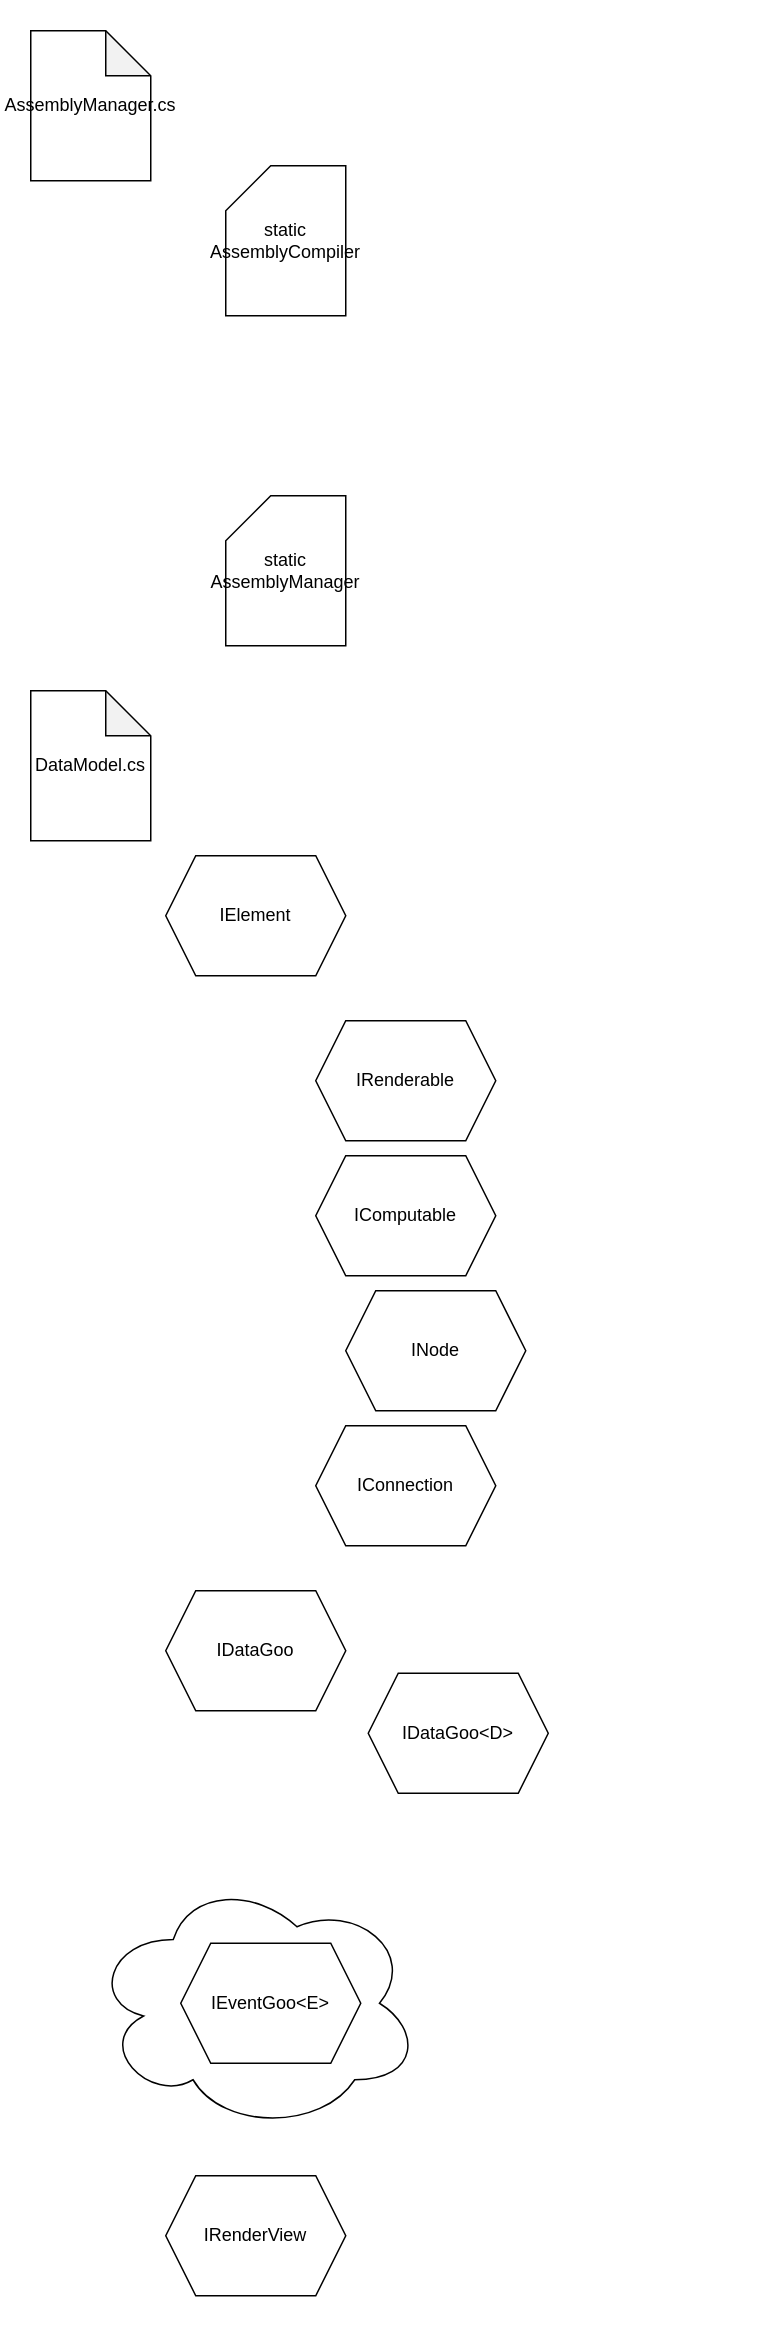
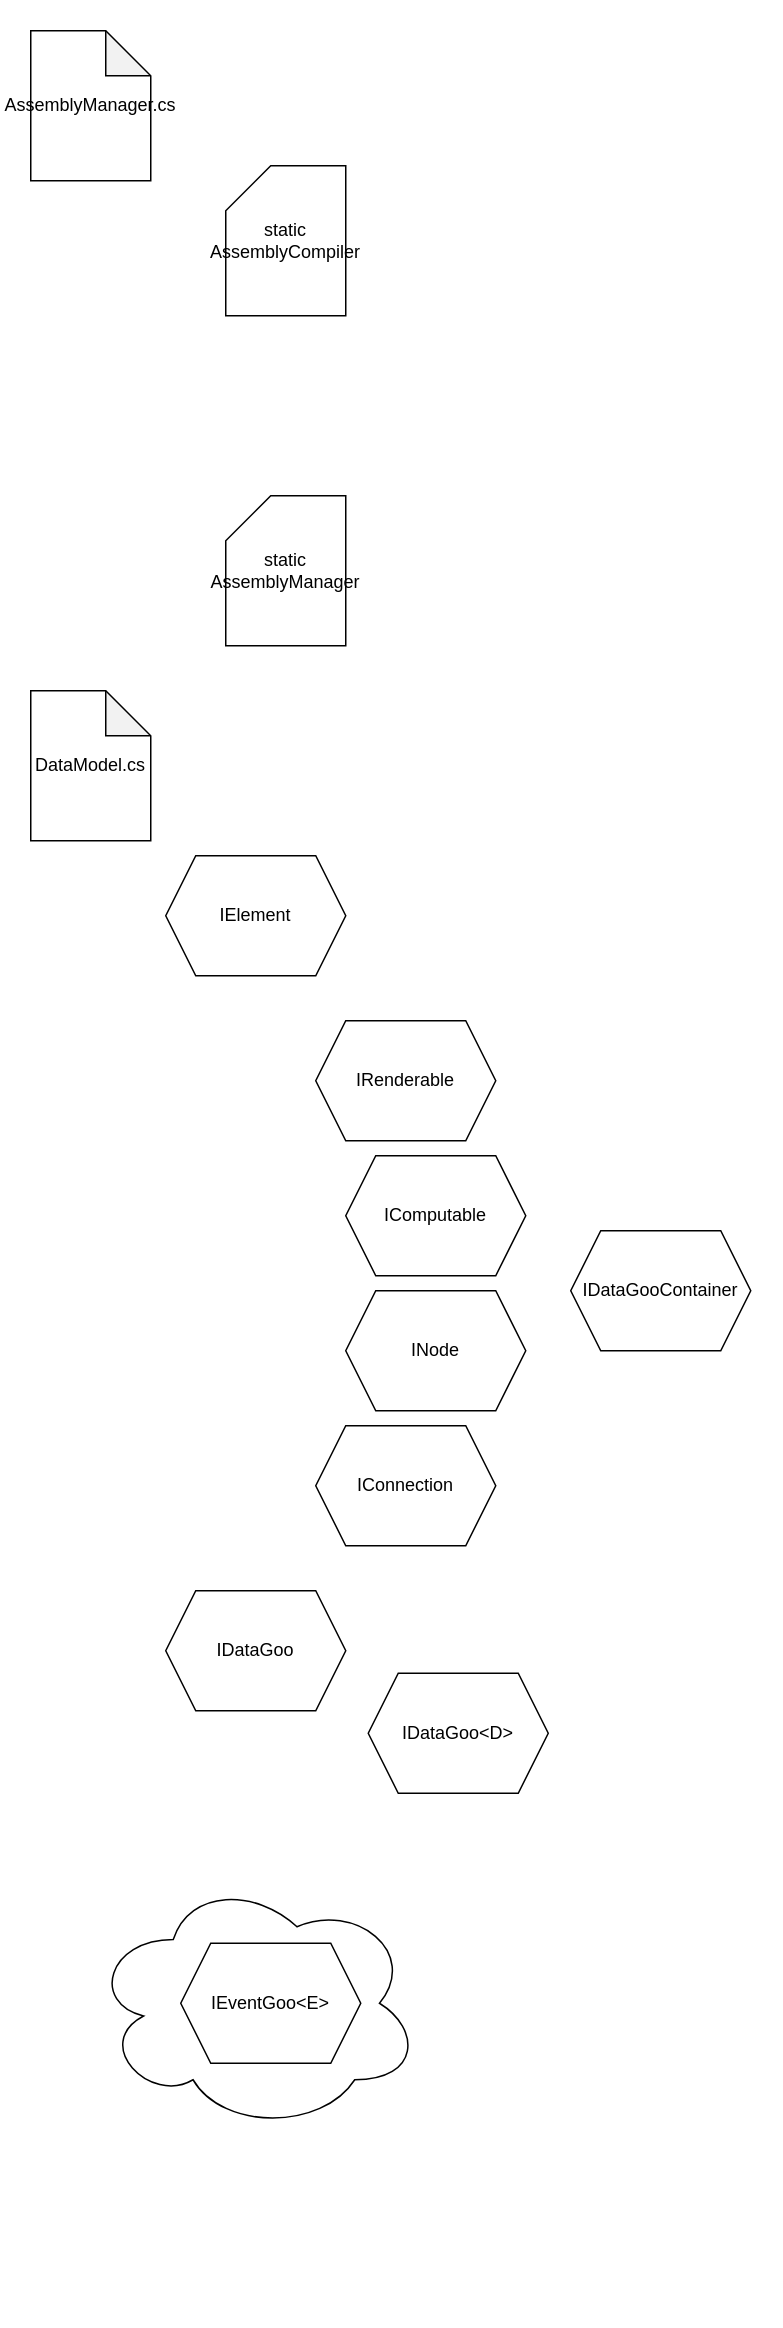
(406, 1216) -> (436, 1216)
none -> (661, 1291)
(256, 2236) -> none
